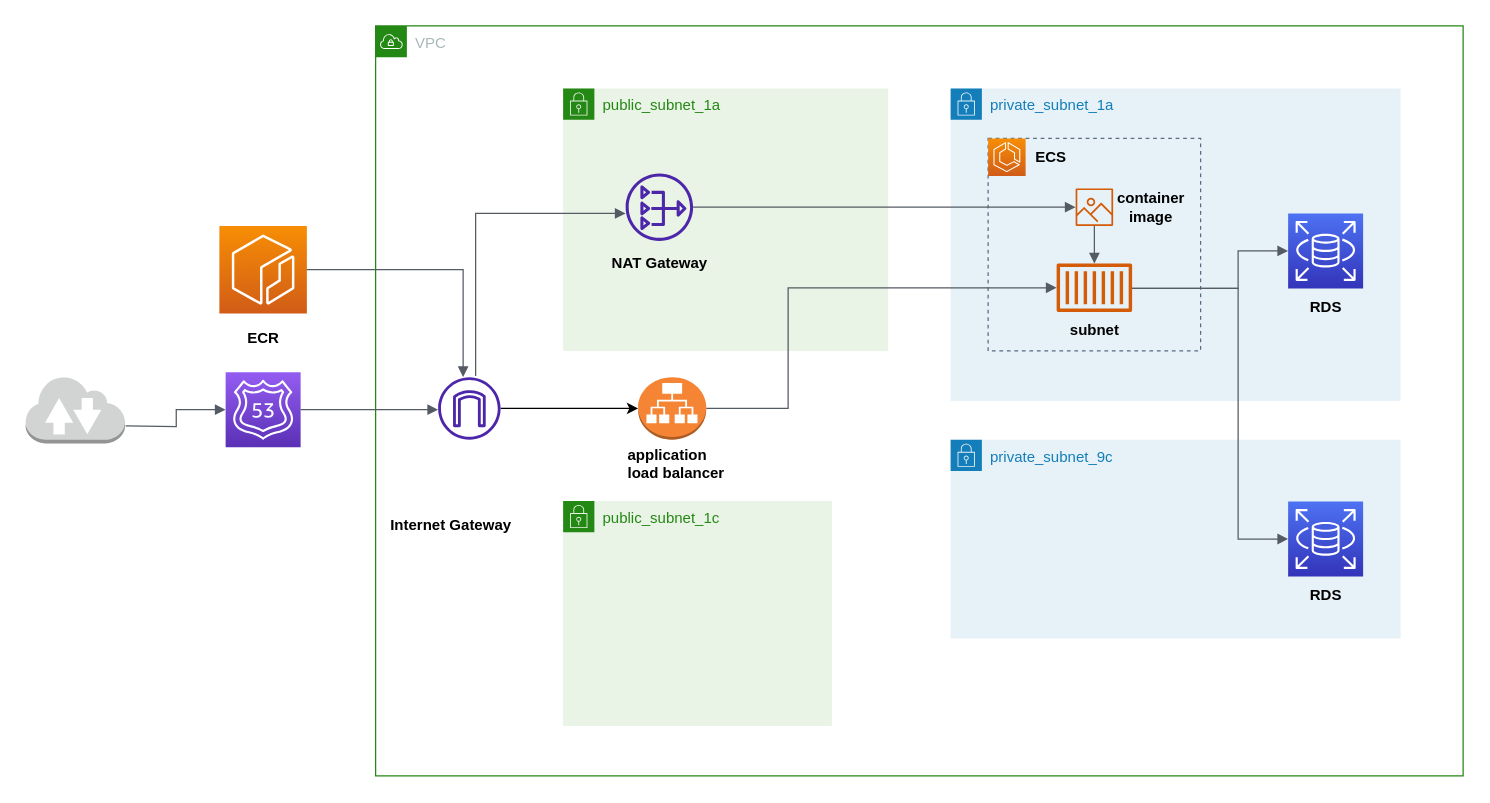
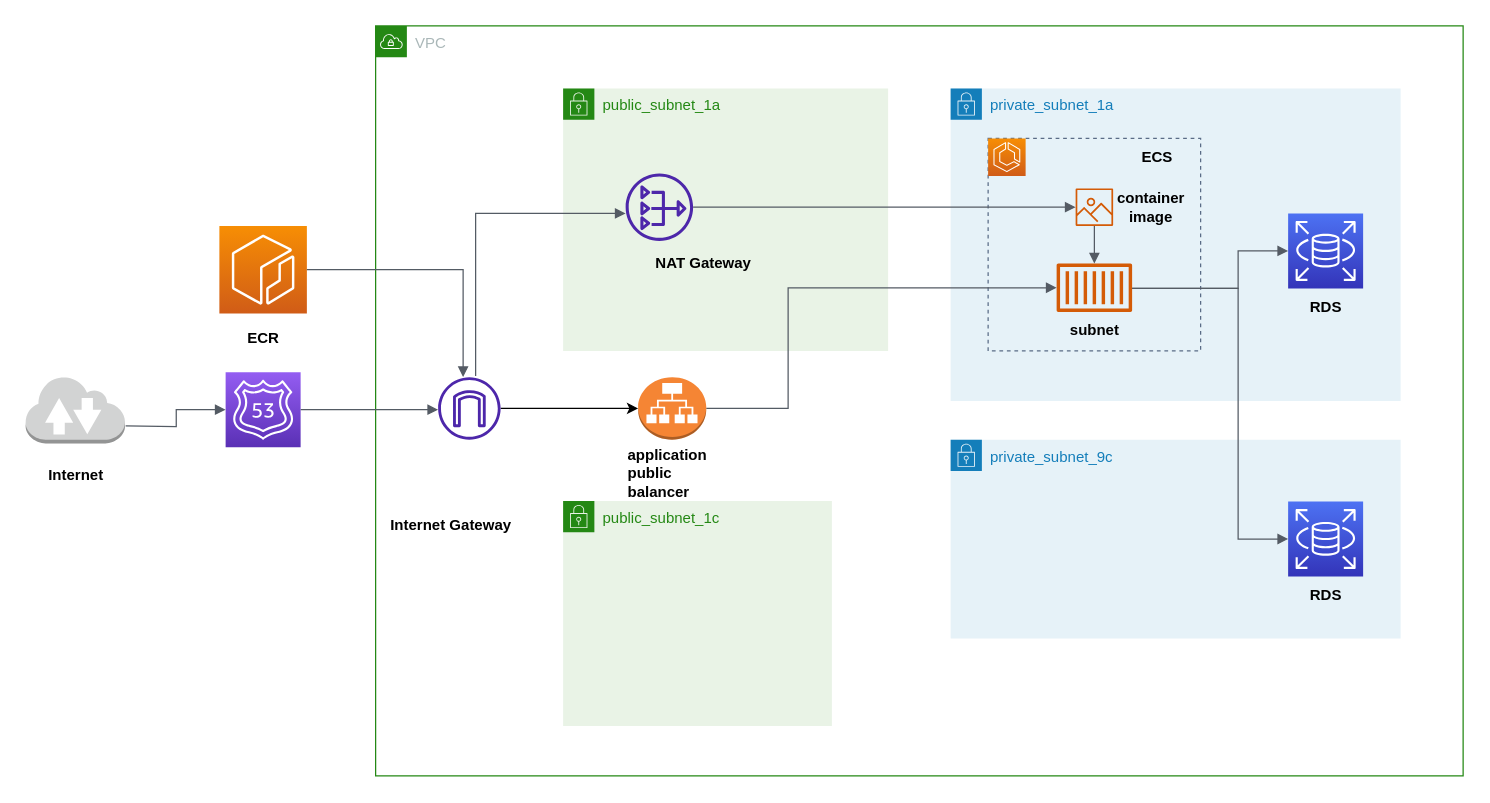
(1051, 157) -> (1157, 157)
(659, 263) -> (703, 263)
(677, 465) -> (683, 474)
none -> (75, 476)
